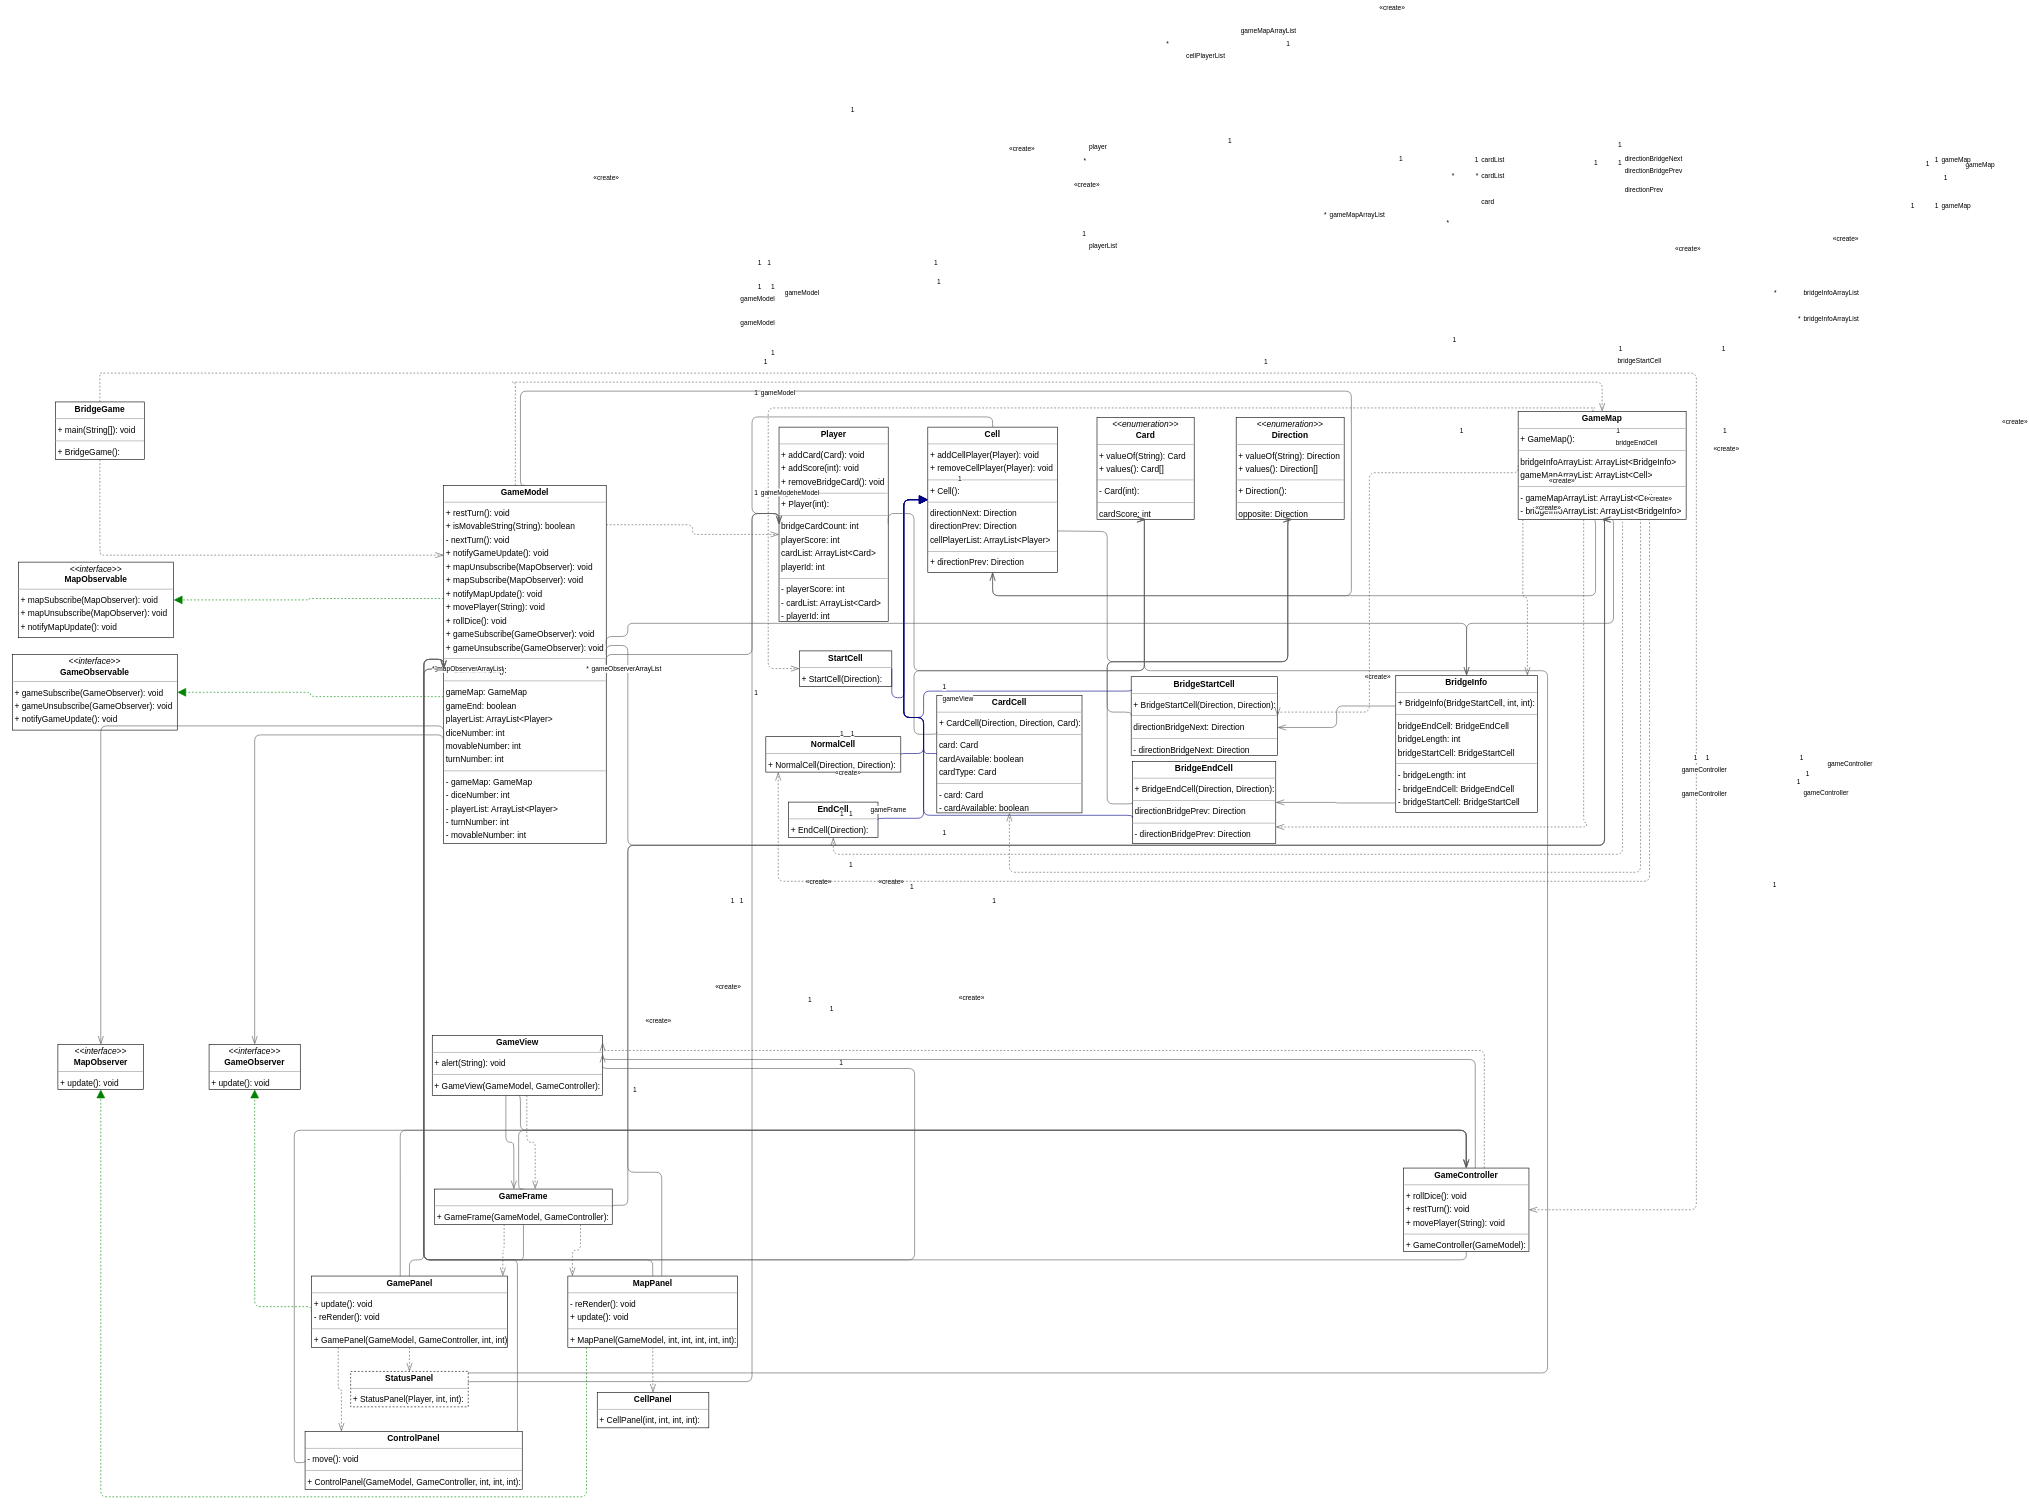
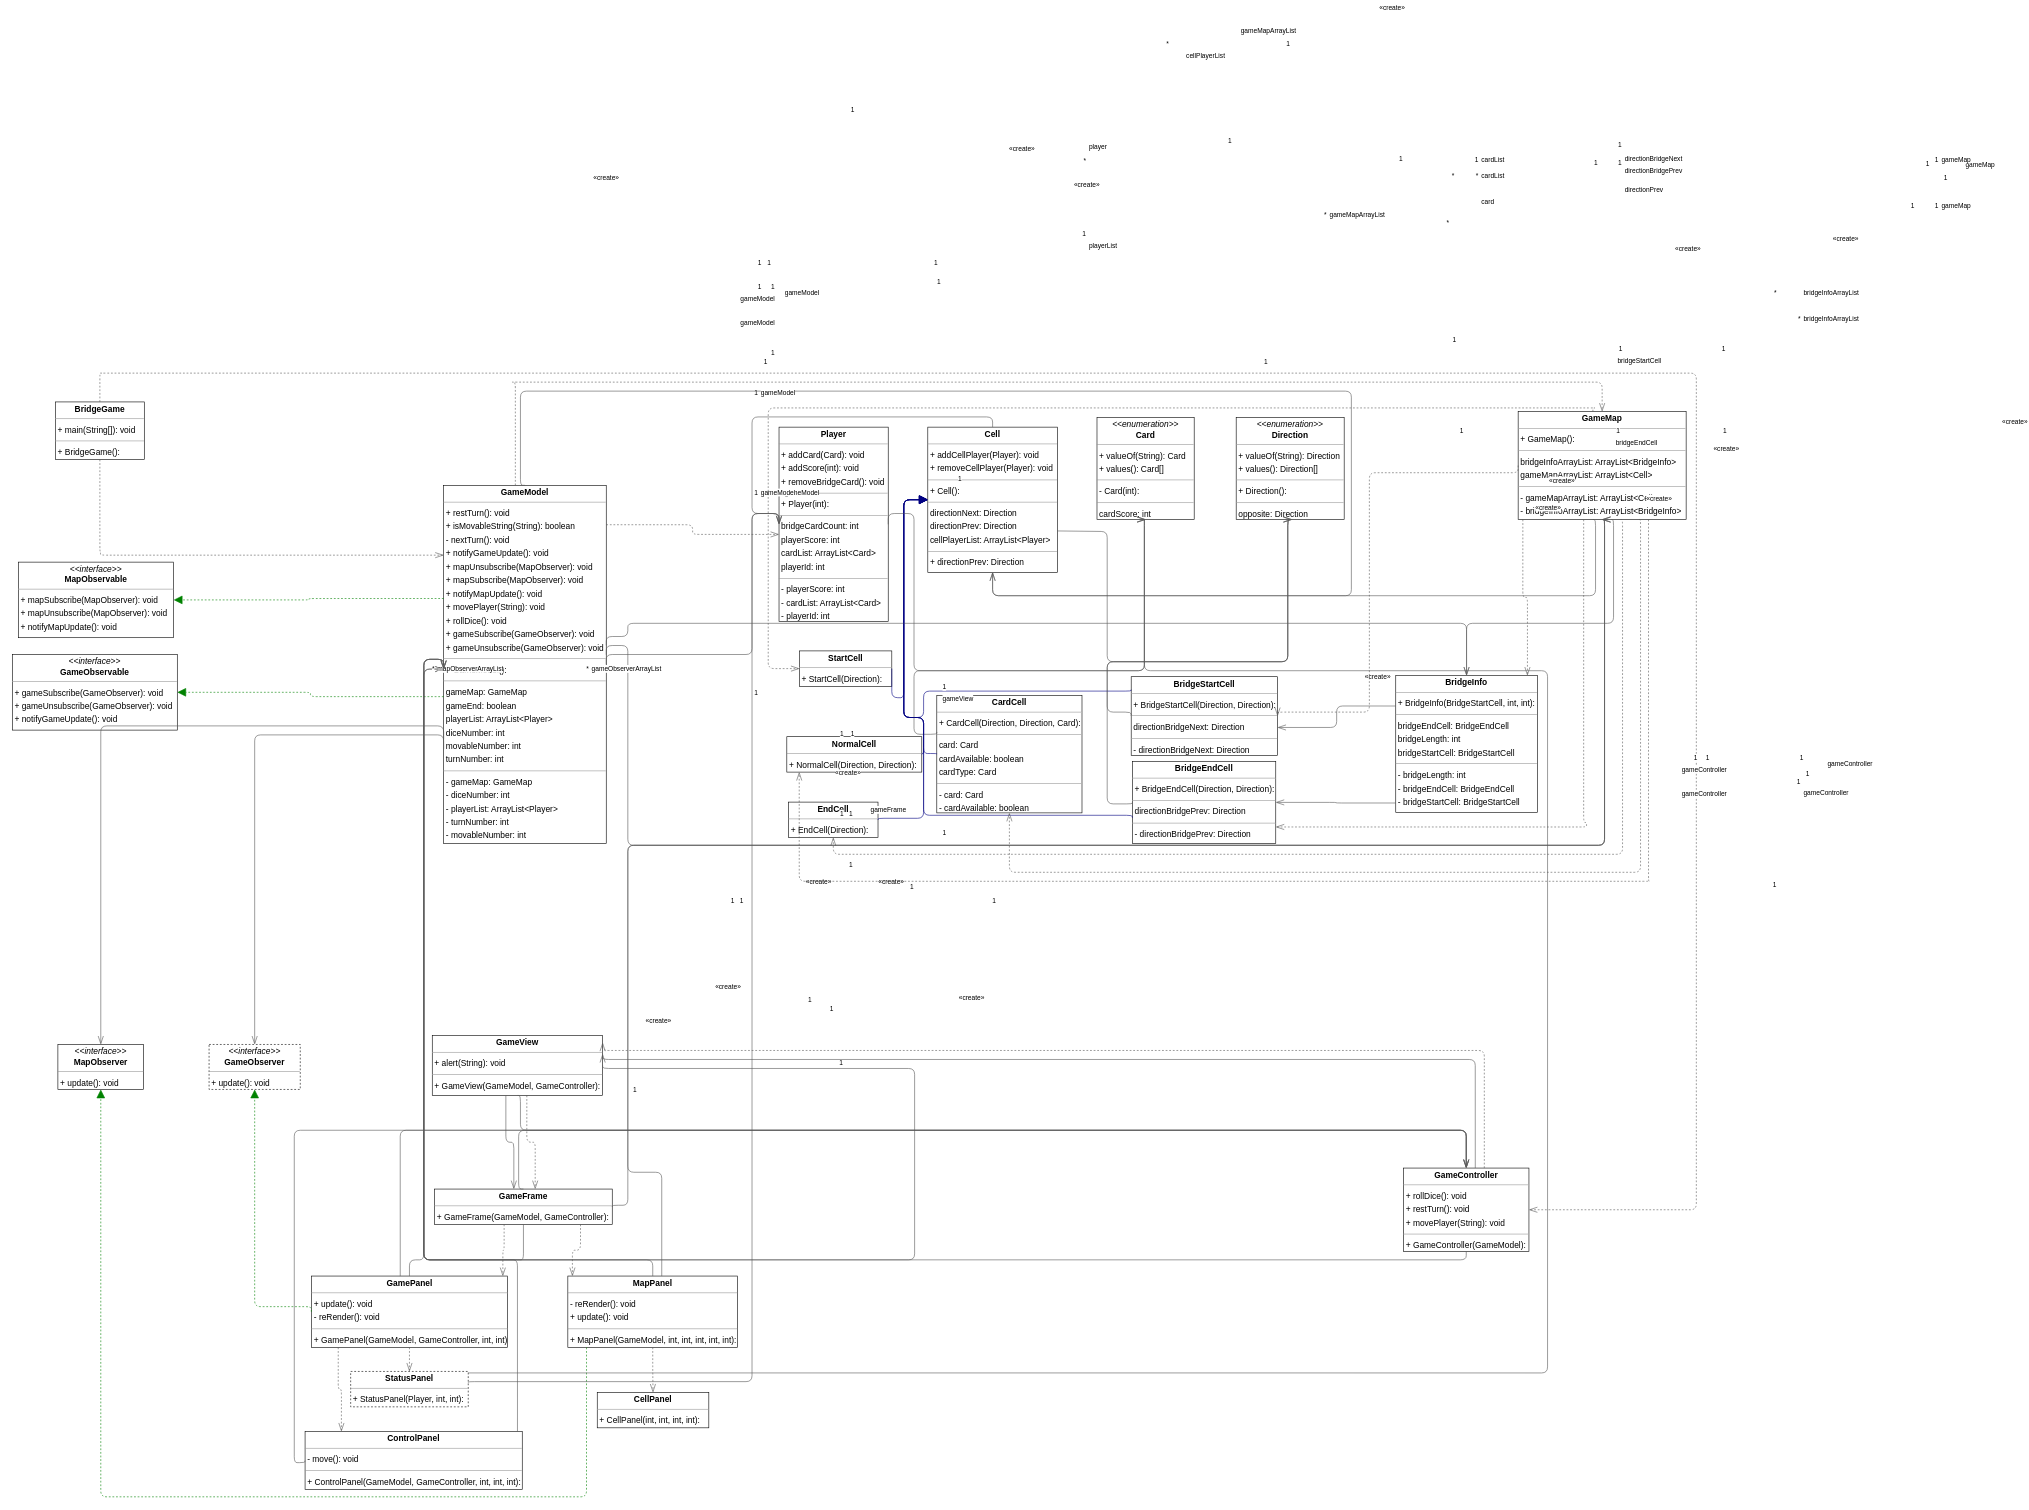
(833, 754) -> (854, 754)
(255, 1067) -> (255, 1067)
